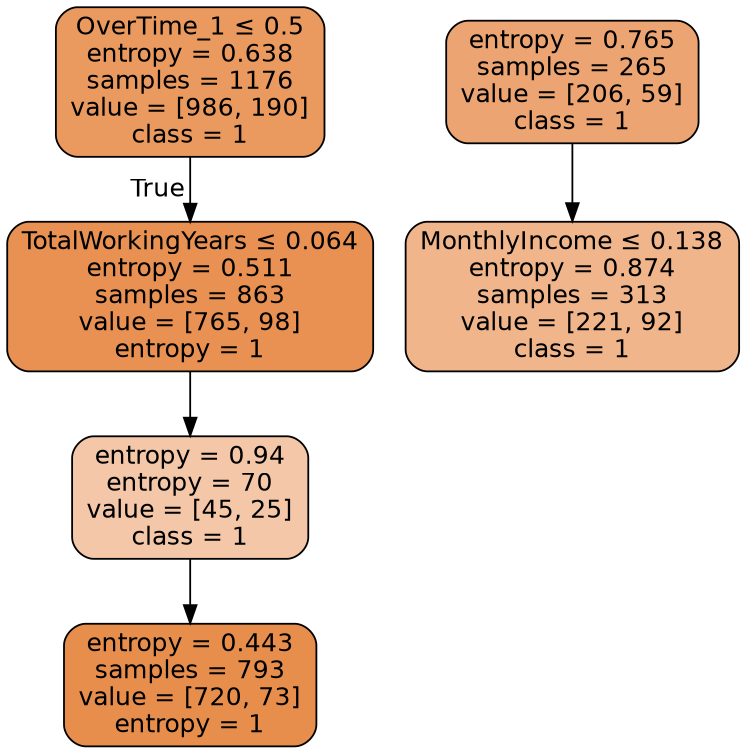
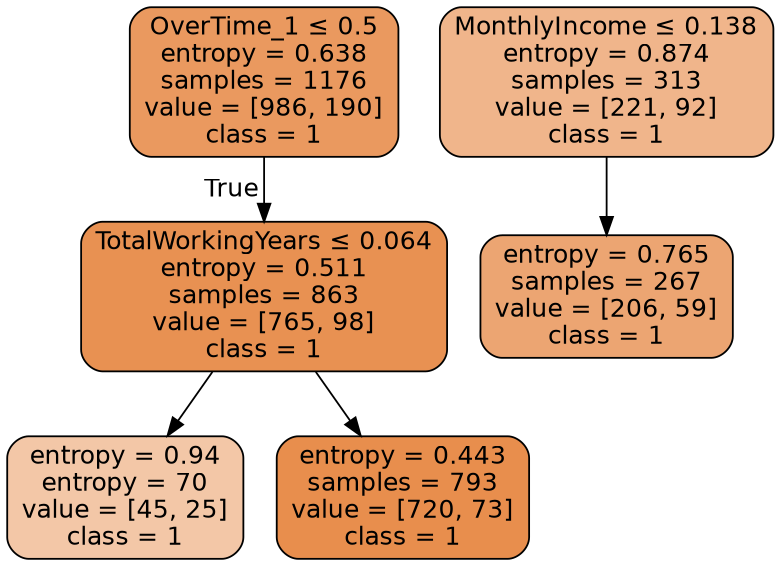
(572, 68) -> (607, 282)
(572, 173) -> (607, 187)
(190, 350) -> (264, 350)
(190, 582) -> (333, 396)
(190, 725) -> (403, 537)
